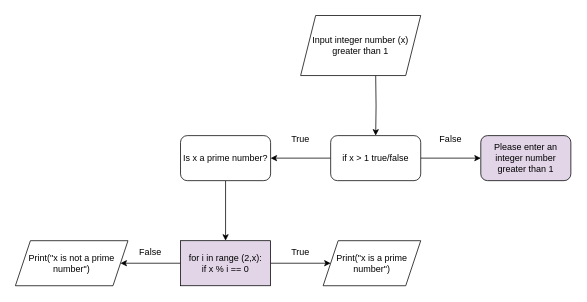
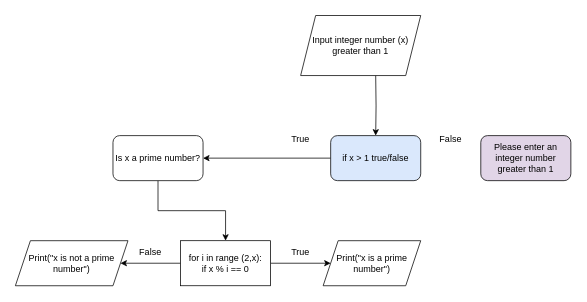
(225, 158) -> (158, 158)
(375, 158) -> (375, 158)
(474, 158) -> none
(225, 263) -> (225, 263)
